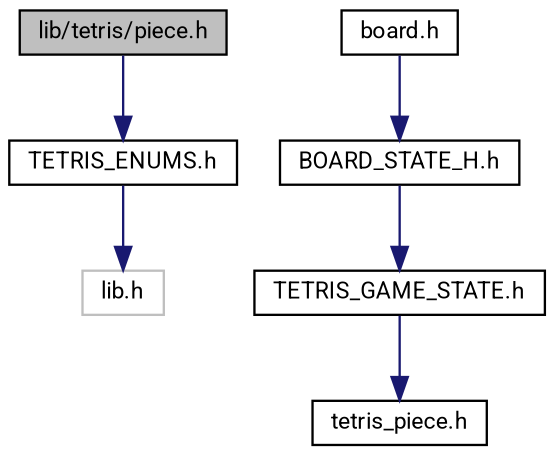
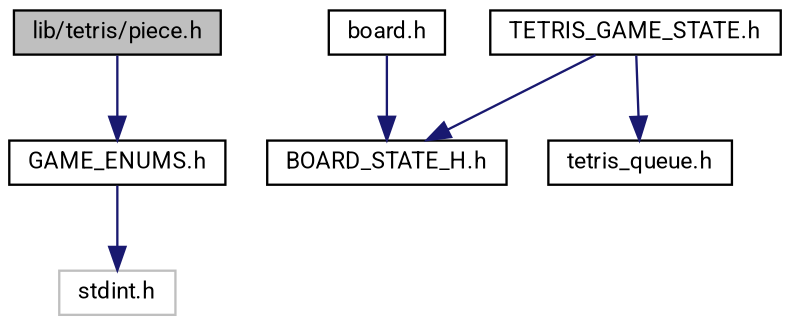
(123, 163) -> (117, 163)
(400, 216) -> (522, 92)
(123, 293) -> (117, 293)
(400, 423) -> (640, 163)
